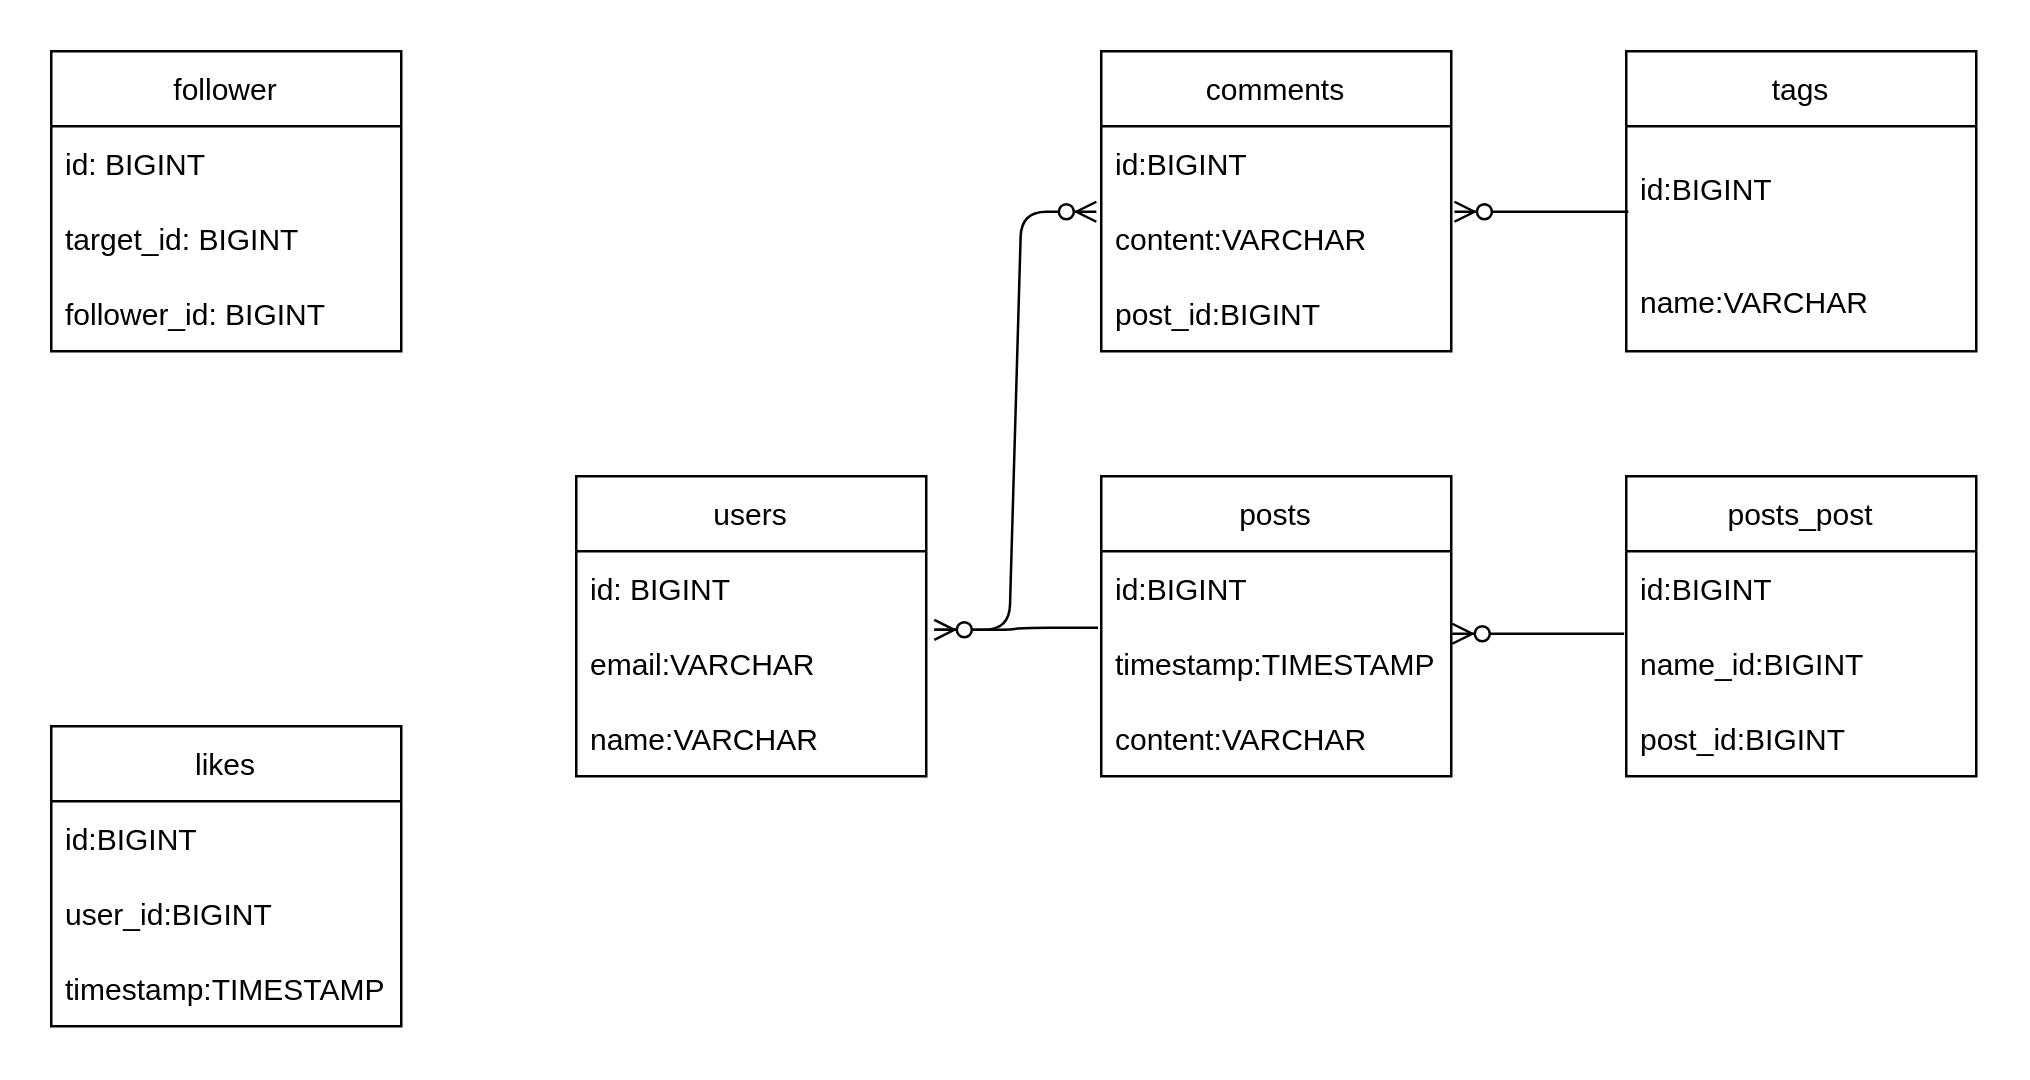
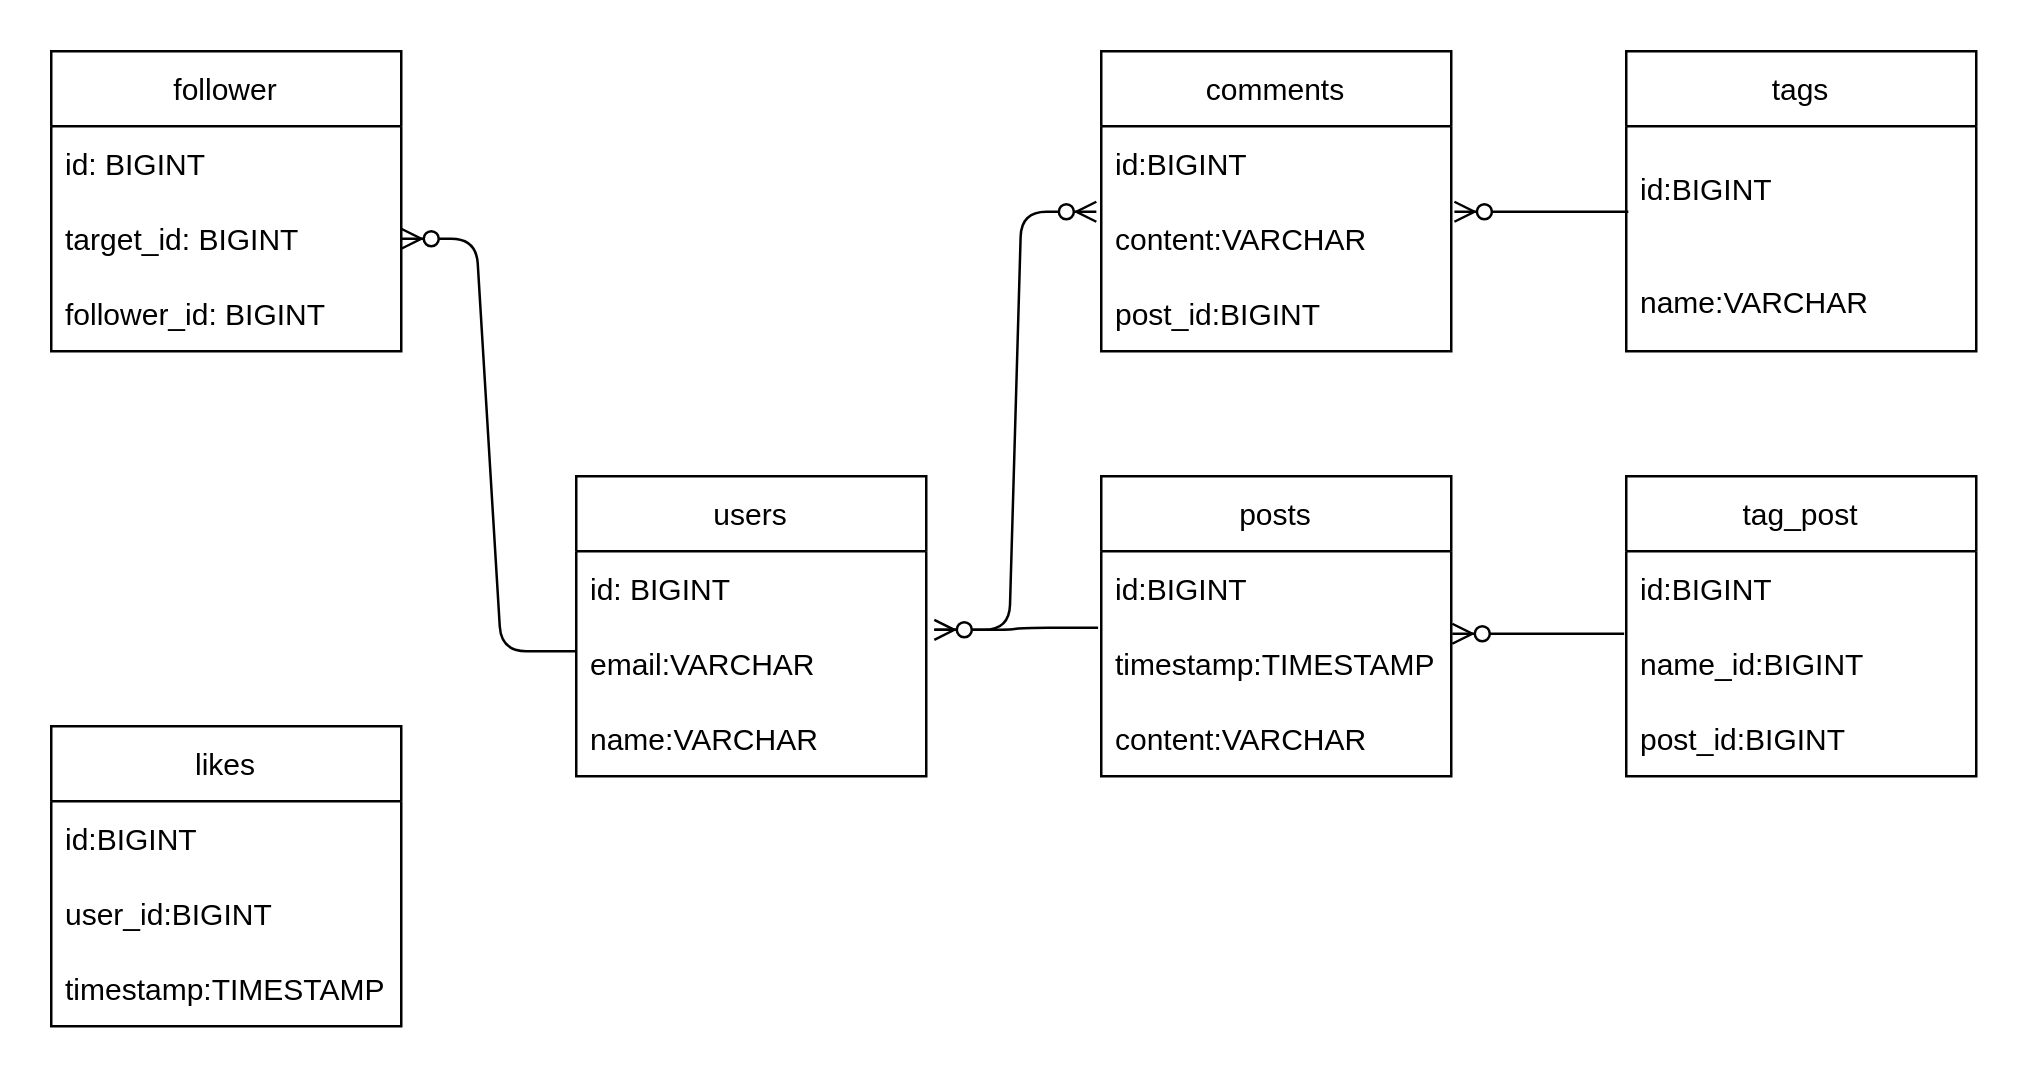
none -> (490, 460)
(1800, 515) -> (1800, 515)
